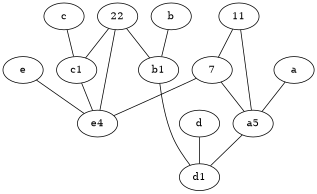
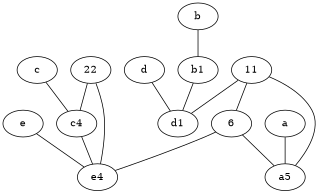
(138, 43) -> none
(77, 70) -> (77, 124)
(212, 70) -> (232, 124)
(226, 150) -> (215, 97)
